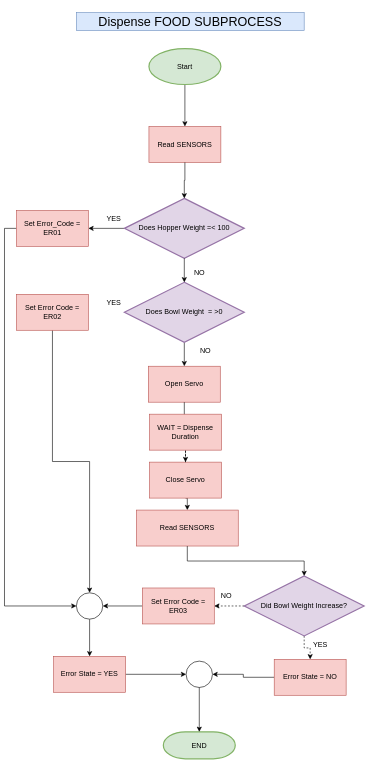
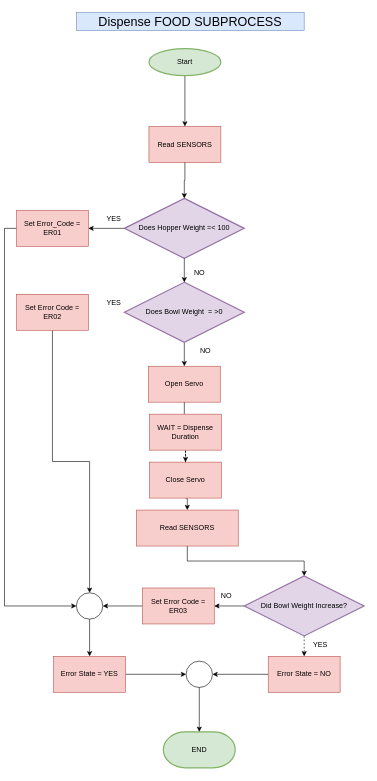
(185, 66) -> (185, 62)
(231, 606) -> (231, 606)
(311, 678) -> (305, 675)
(200, 746) -> (200, 750)
